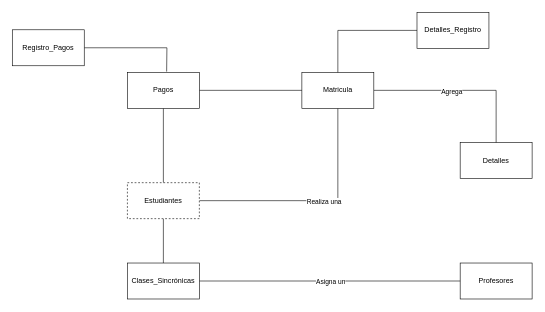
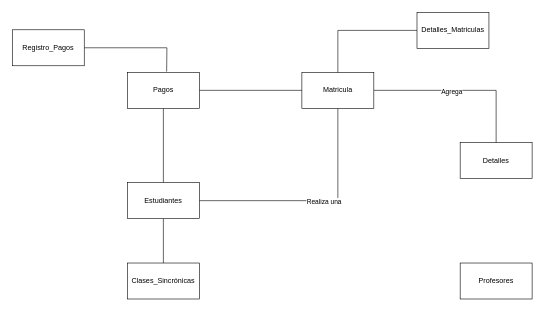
(453, 30) -> (453, 30)
(164, 201) -> (164, 201)
(329, 281) -> none
